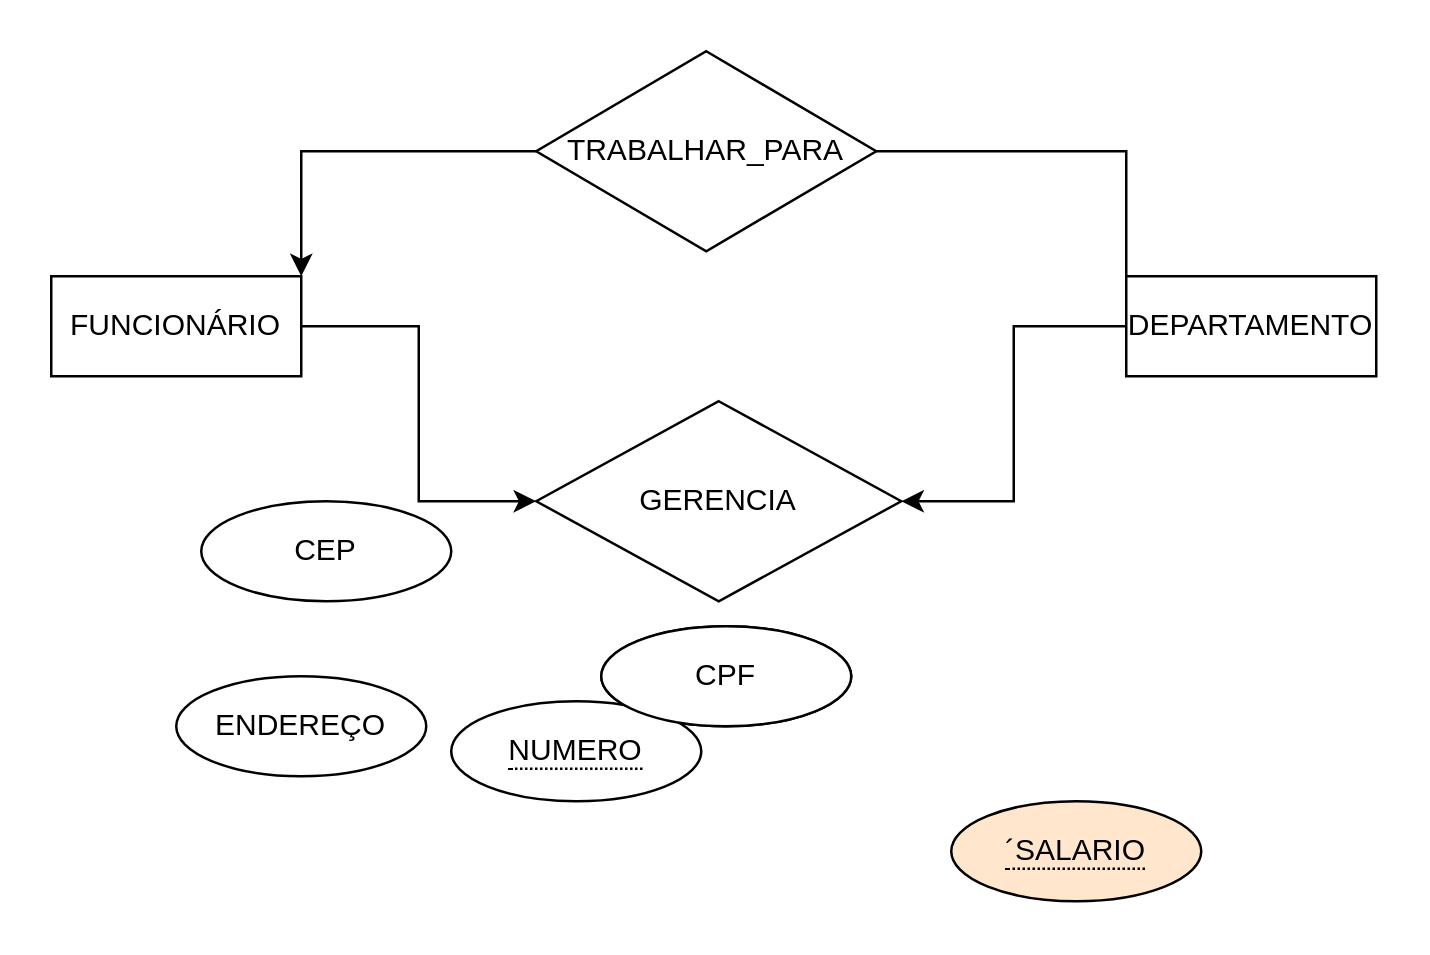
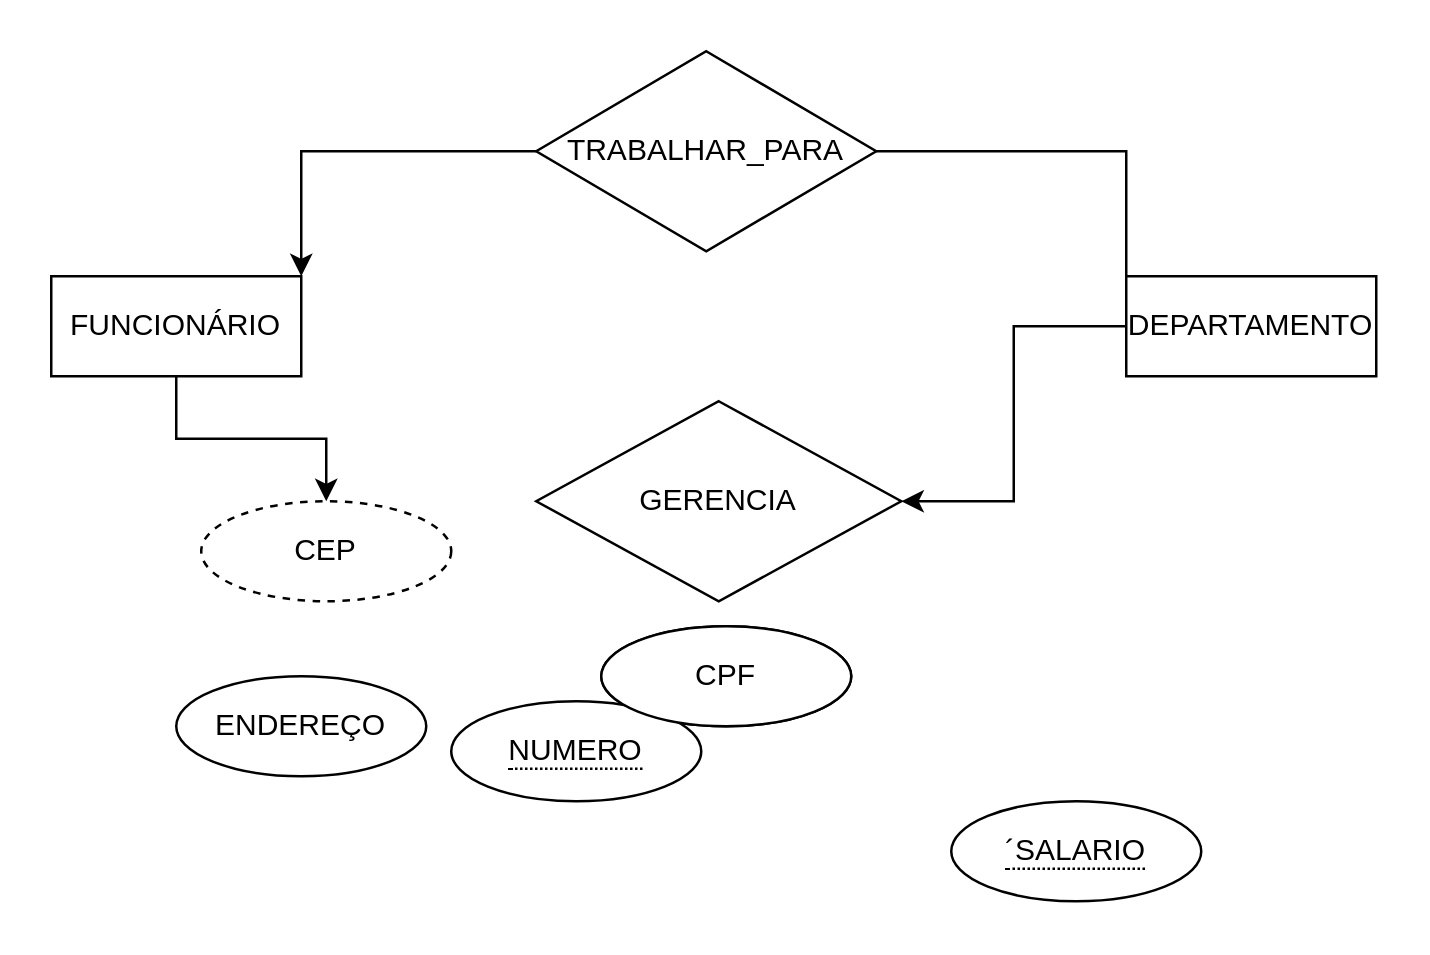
(419, 405) -> (243, 439)
(326, 551) -> (326, 551)
(1076, 851) -> (1076, 851)
